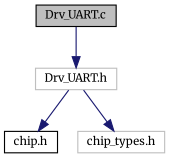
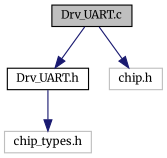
(76, 79) -> (48, 79)
(57, 106) -> (111, 43)
(31, 142) -> (136, 79)
